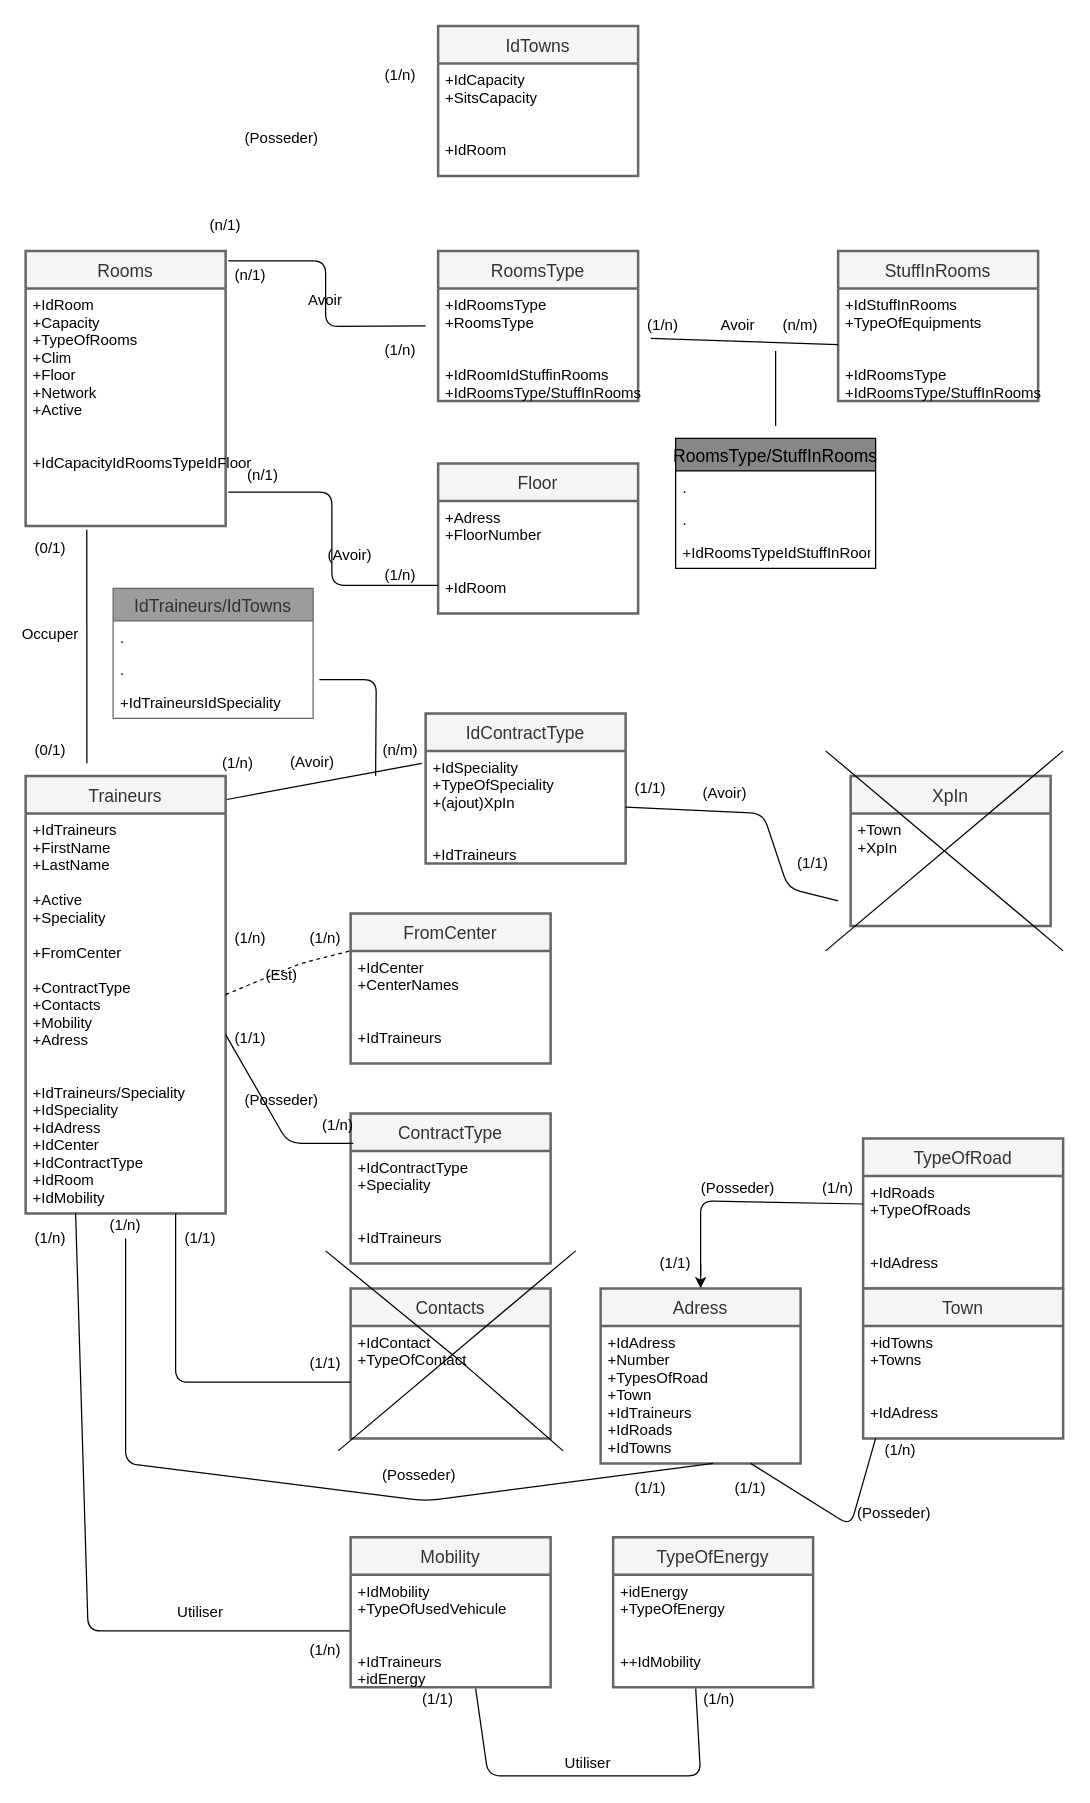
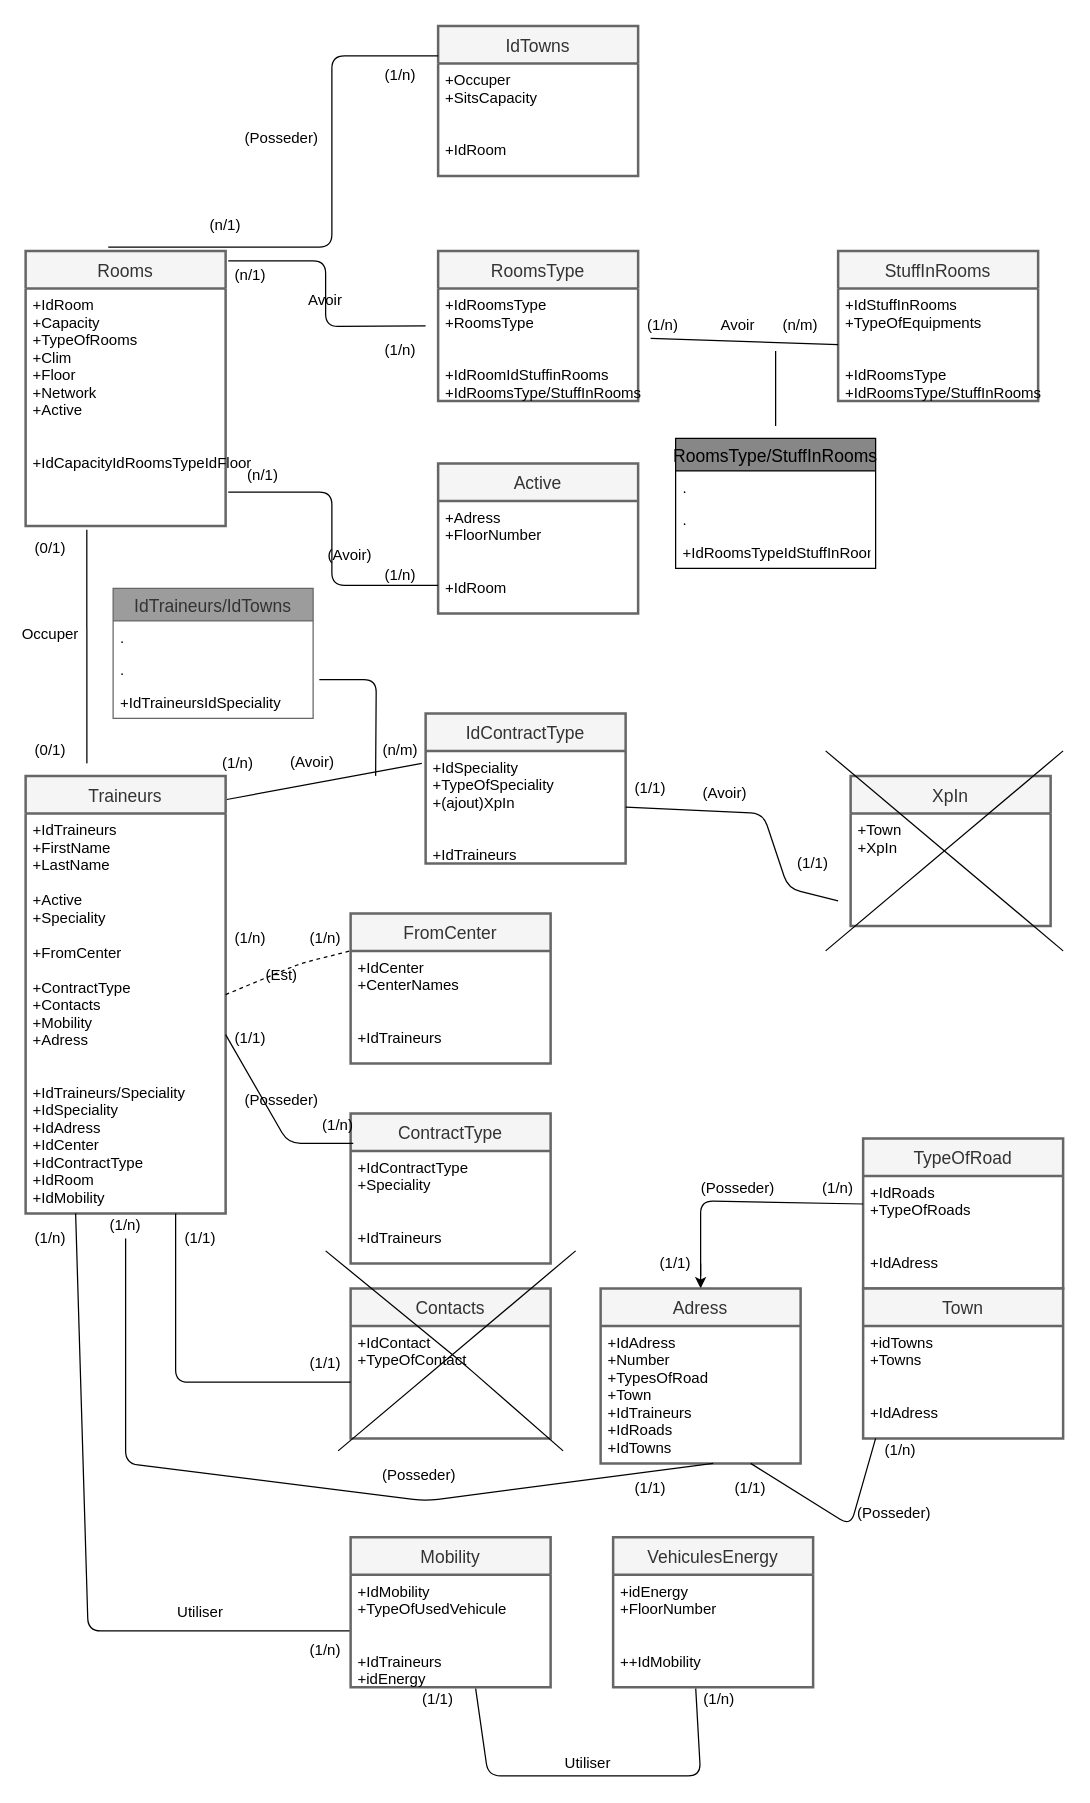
(489, 80) -> (479, 80)
none -> (332, 210)
(538, 483) -> (538, 483)
(713, 1557) -> (713, 1557)
(656, 1591) -> (656, 1591)
